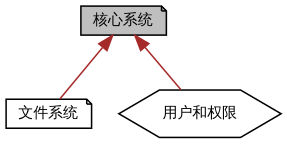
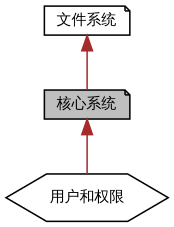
(81, 73) -> (87, 70)
